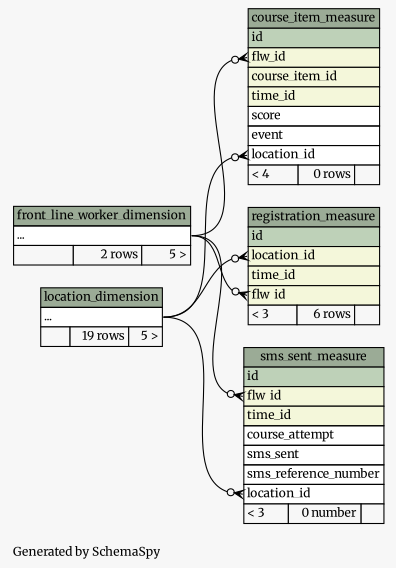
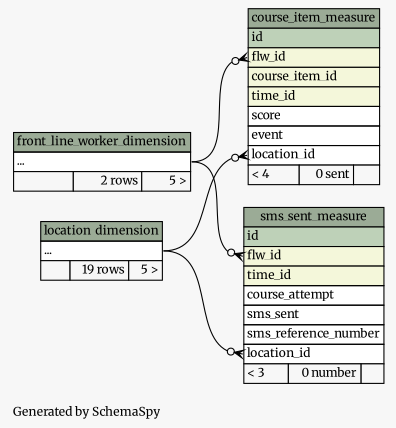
(332, 174) -> (333, 174)
(313, 266) -> none
